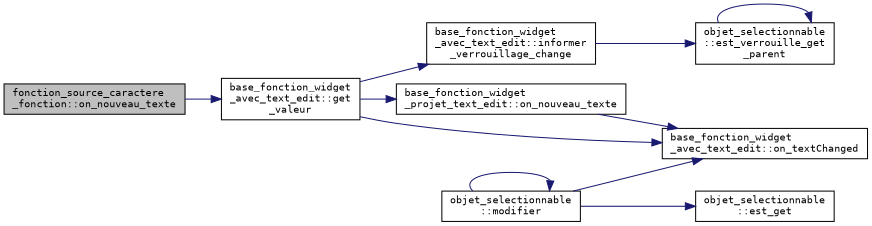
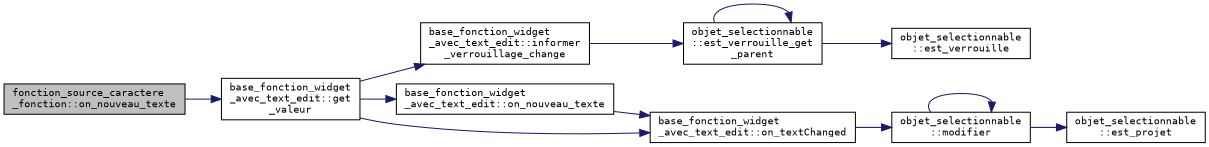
none -> (961, 43)
(511, 99) -> (505, 99)
(633, 176) -> (868, 127)
(765, 206) -> (1136, 127)
